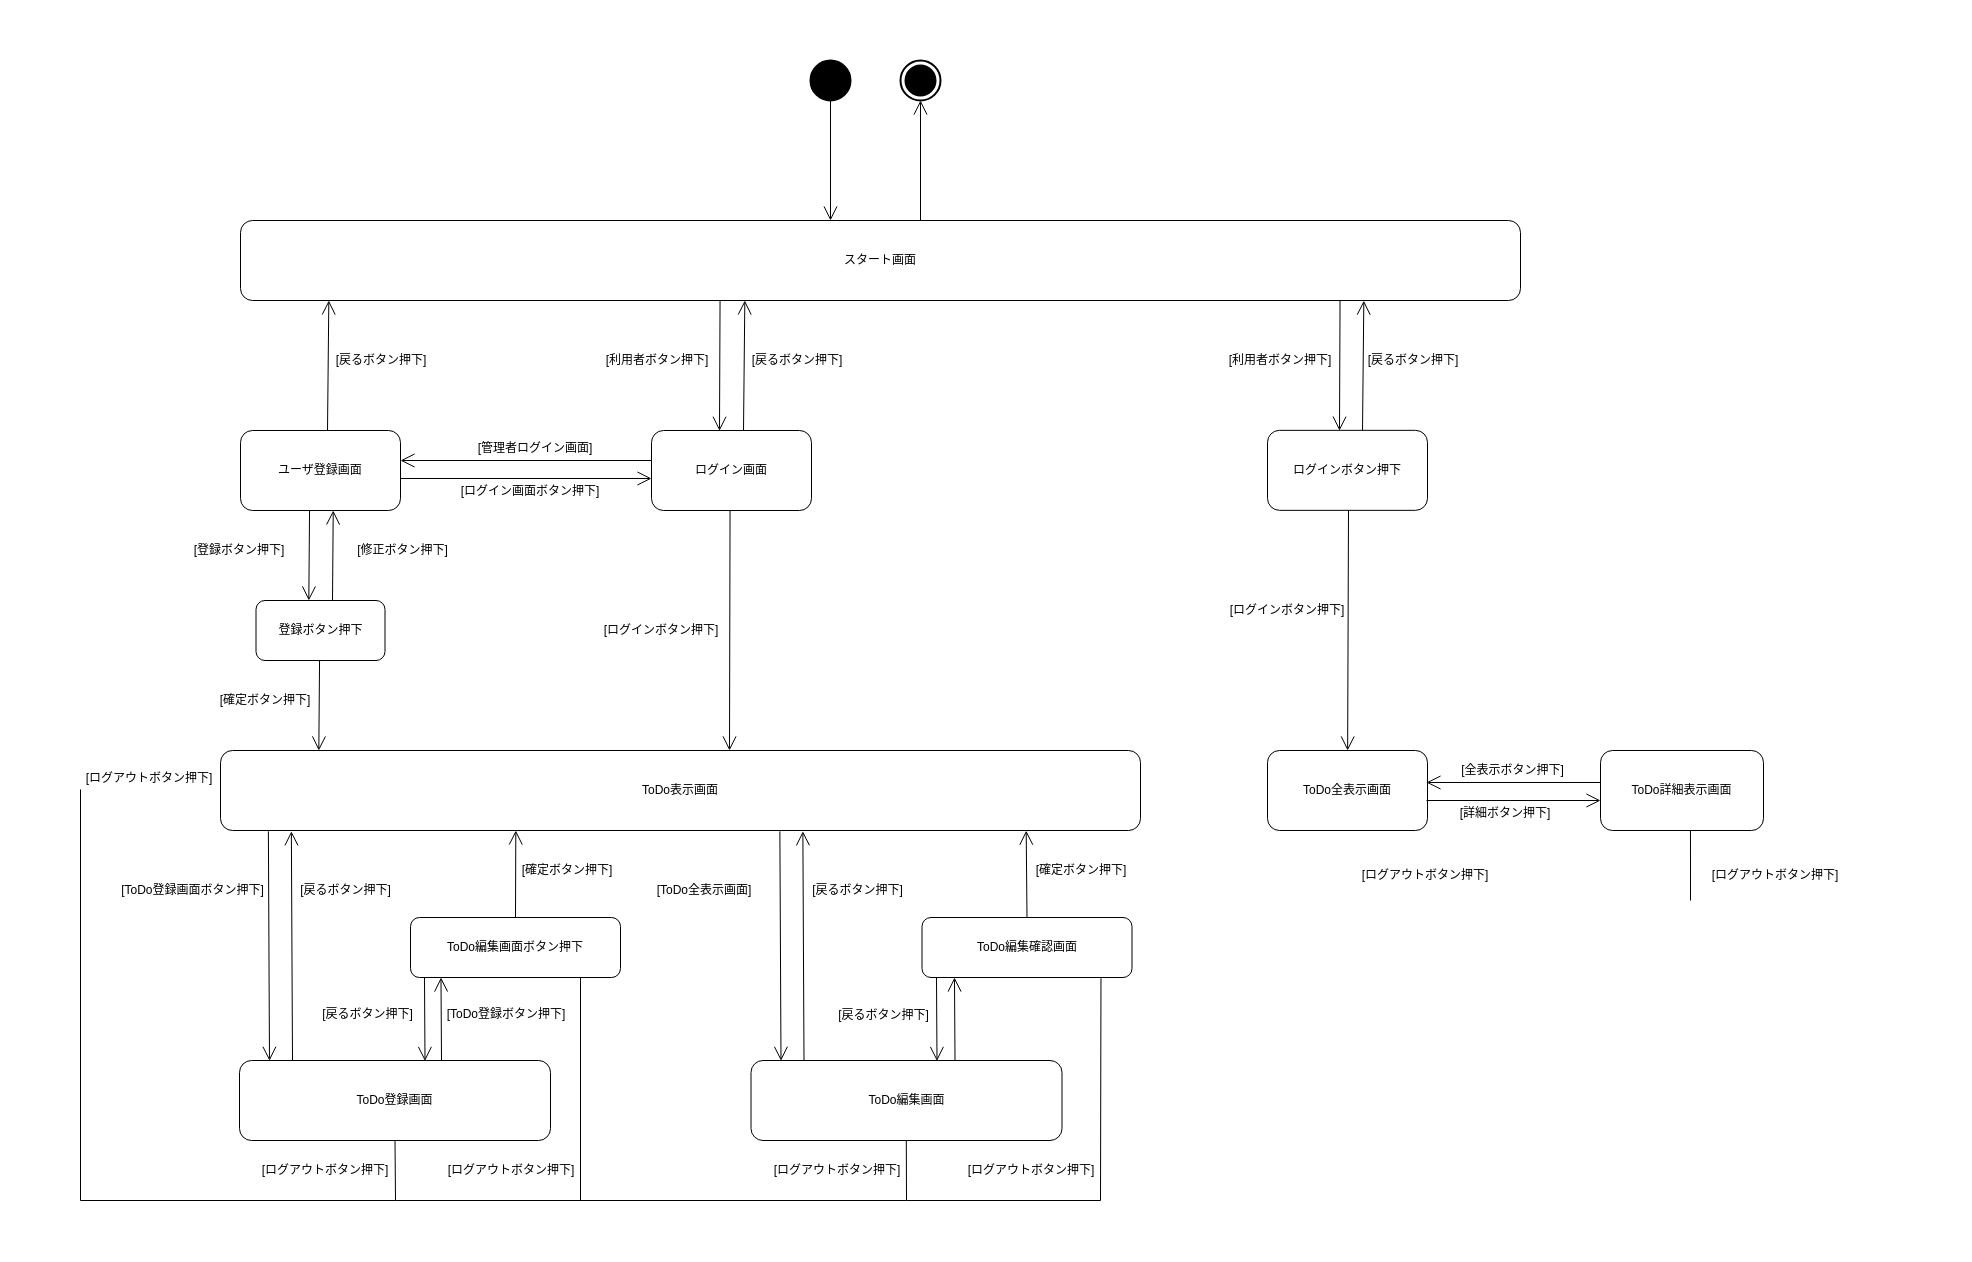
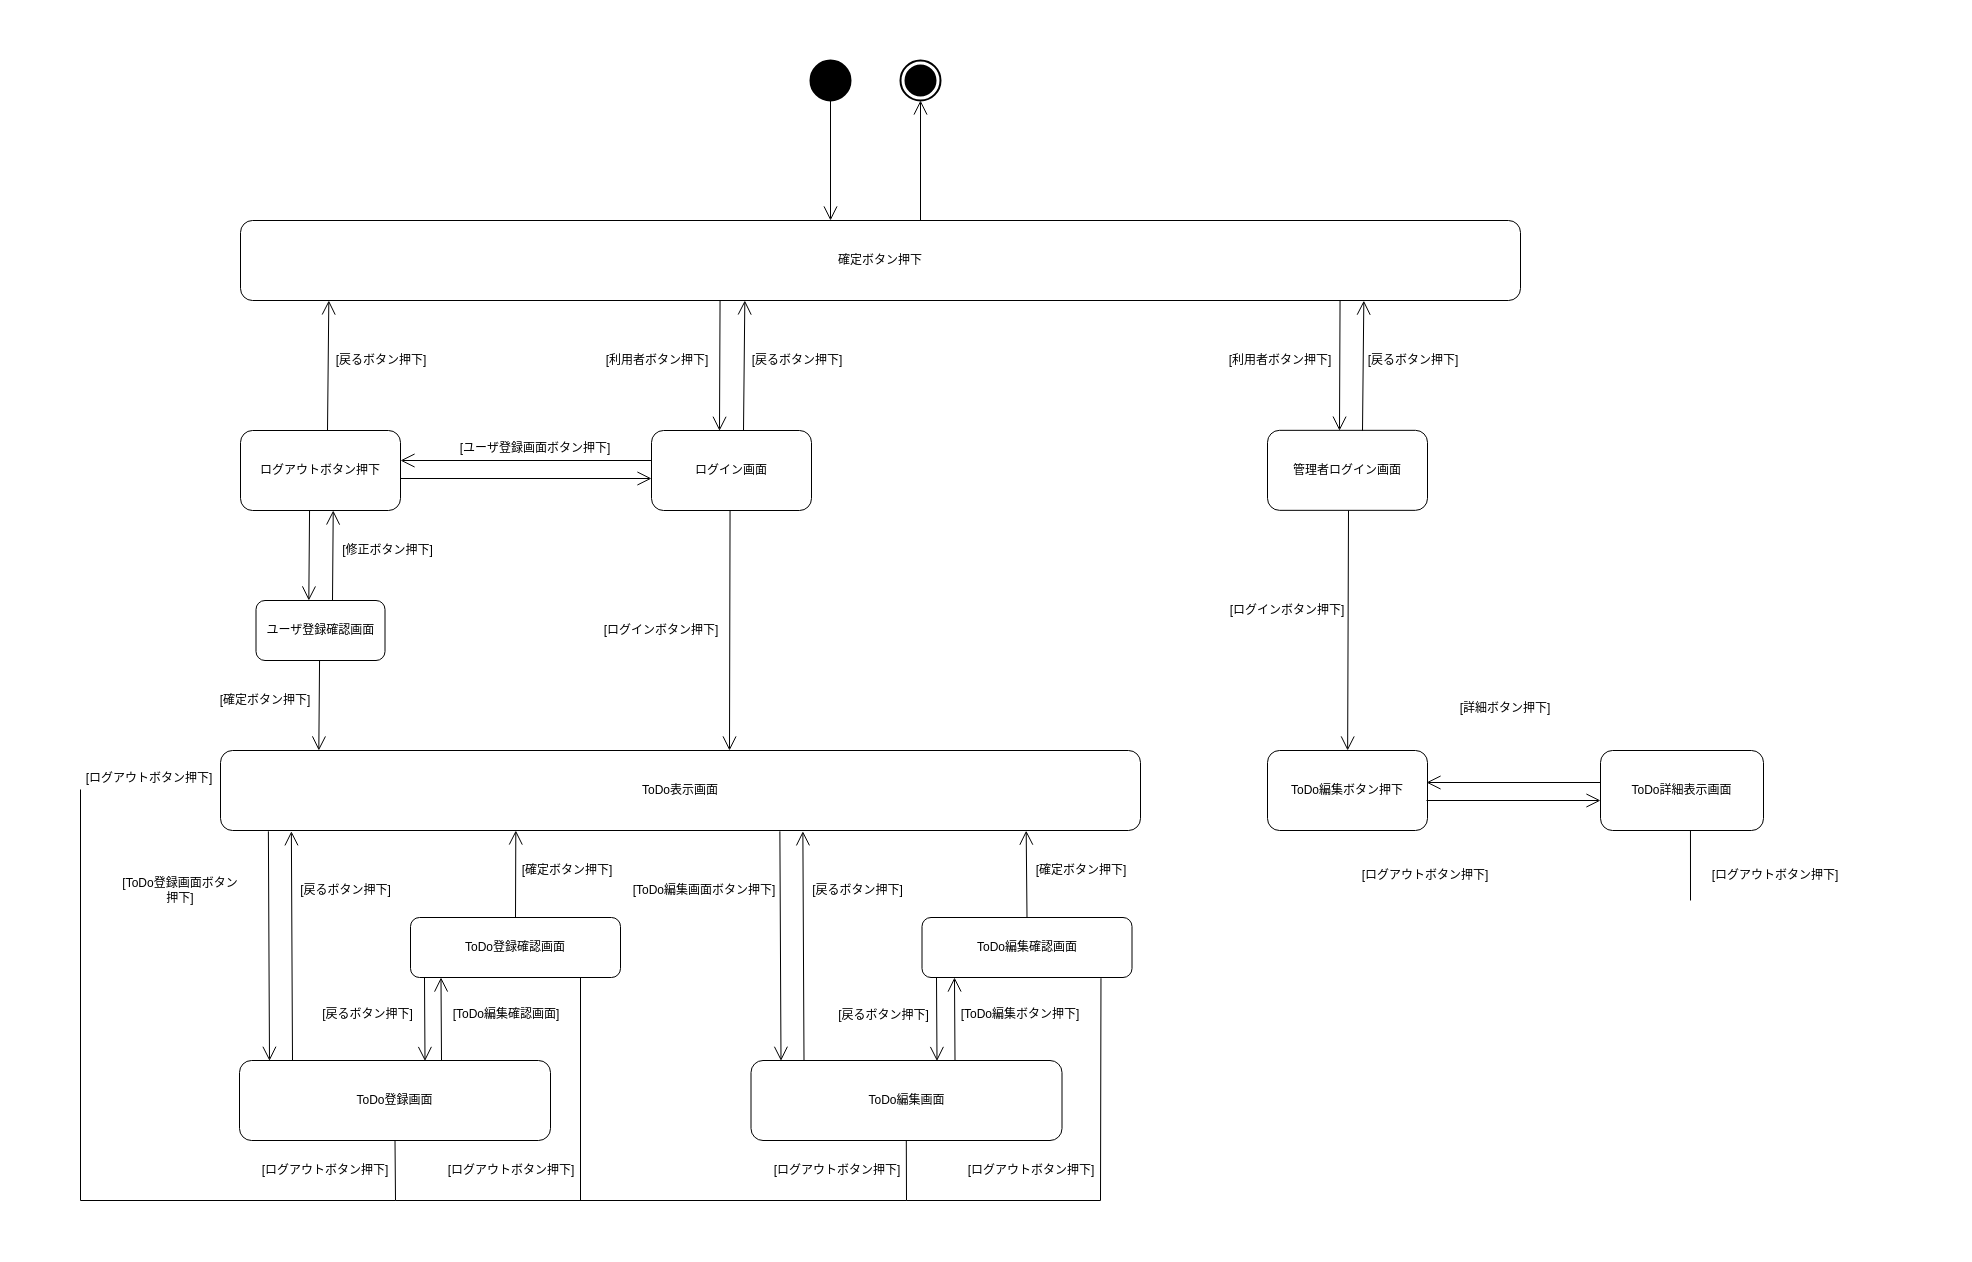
(881, 261) -> (881, 261)
(536, 449) -> (536, 449)
(321, 471) -> (321, 471)
(1348, 471) -> (1348, 471)
(531, 492) -> none
(240, 551) -> none
(403, 551) -> (388, 551)
(321, 631) -> (321, 631)
(1513, 771) -> none
(1348, 791) -> (1348, 791)
(1506, 814) -> (1506, 709)
(193, 891) -> (181, 891)
(705, 891) -> (705, 891)
(516, 948) -> (516, 948)
(507, 1015) -> (507, 1015)
none -> (1021, 1015)
